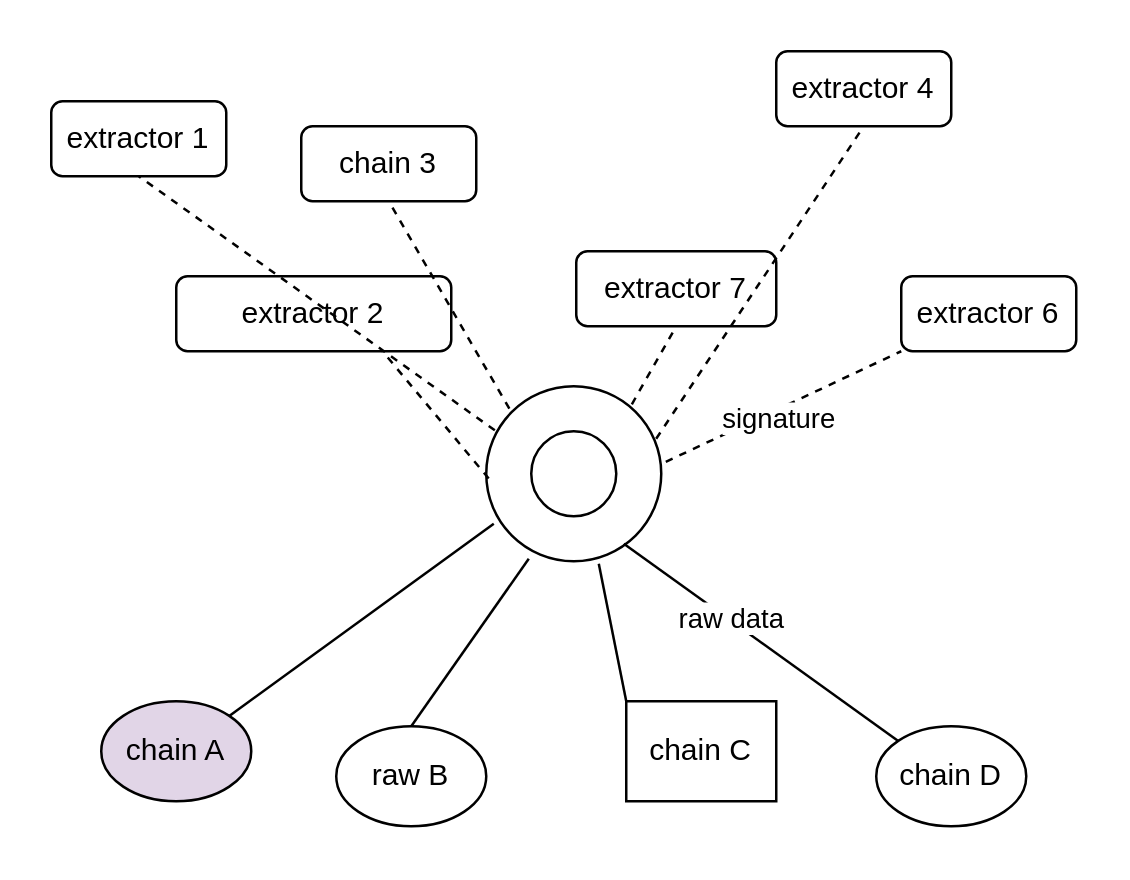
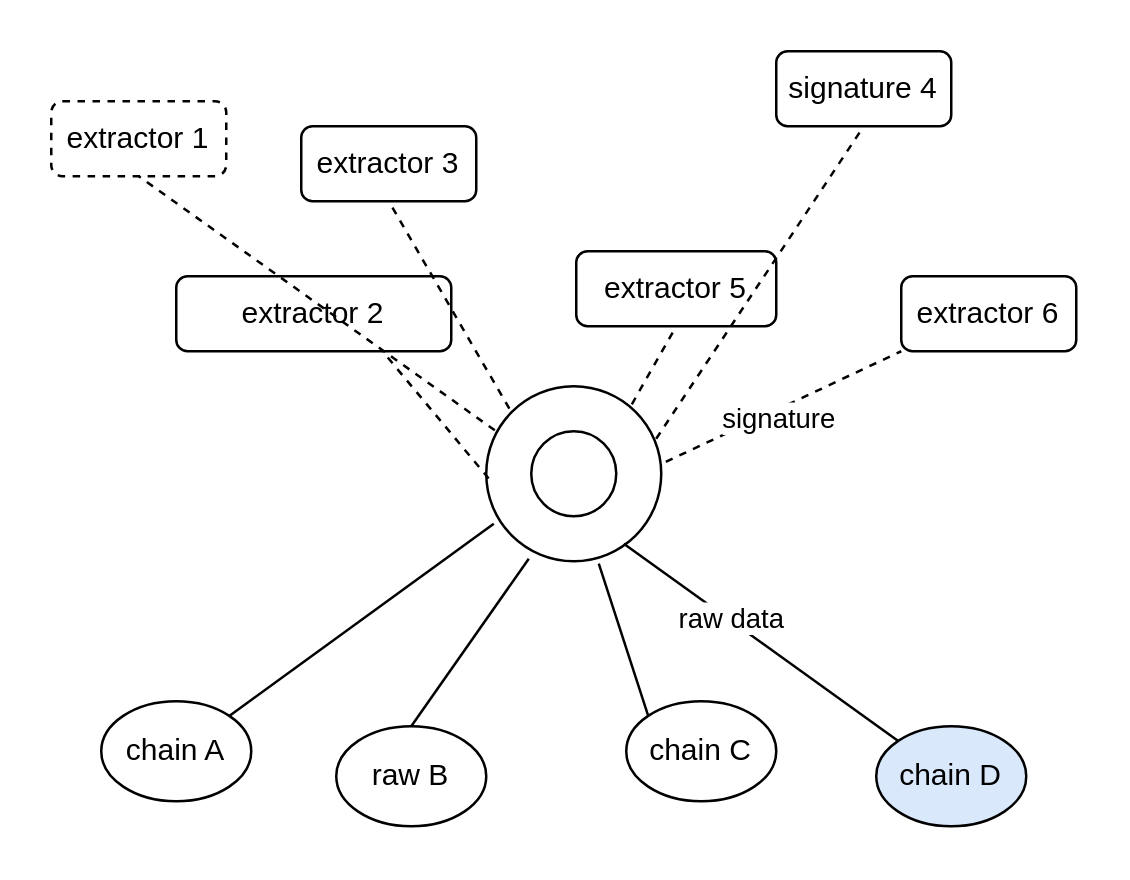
(864, 89) -> (864, 89)
(139, 139) -> (139, 139)
(389, 164) -> (389, 164)
(676, 289) -> (676, 289)
(176, 751) -> (176, 751)
(701, 751) -> (701, 751)
(951, 776) -> (951, 776)
